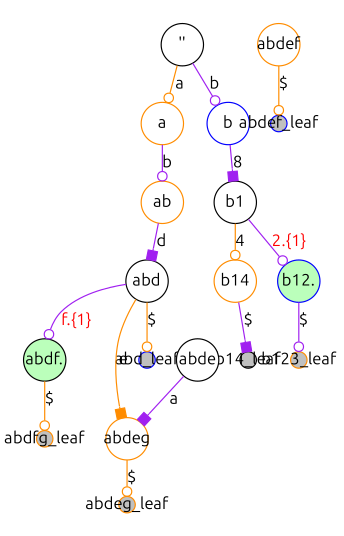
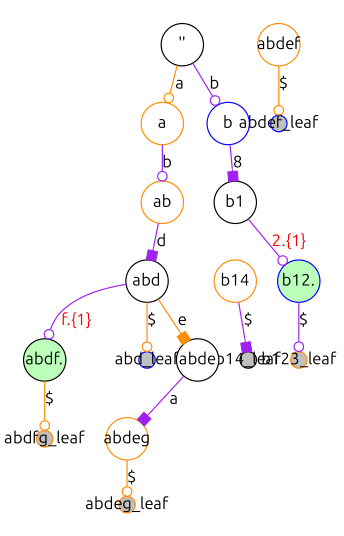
(235, 237) -> none
(117, 351) -> (169, 316)
